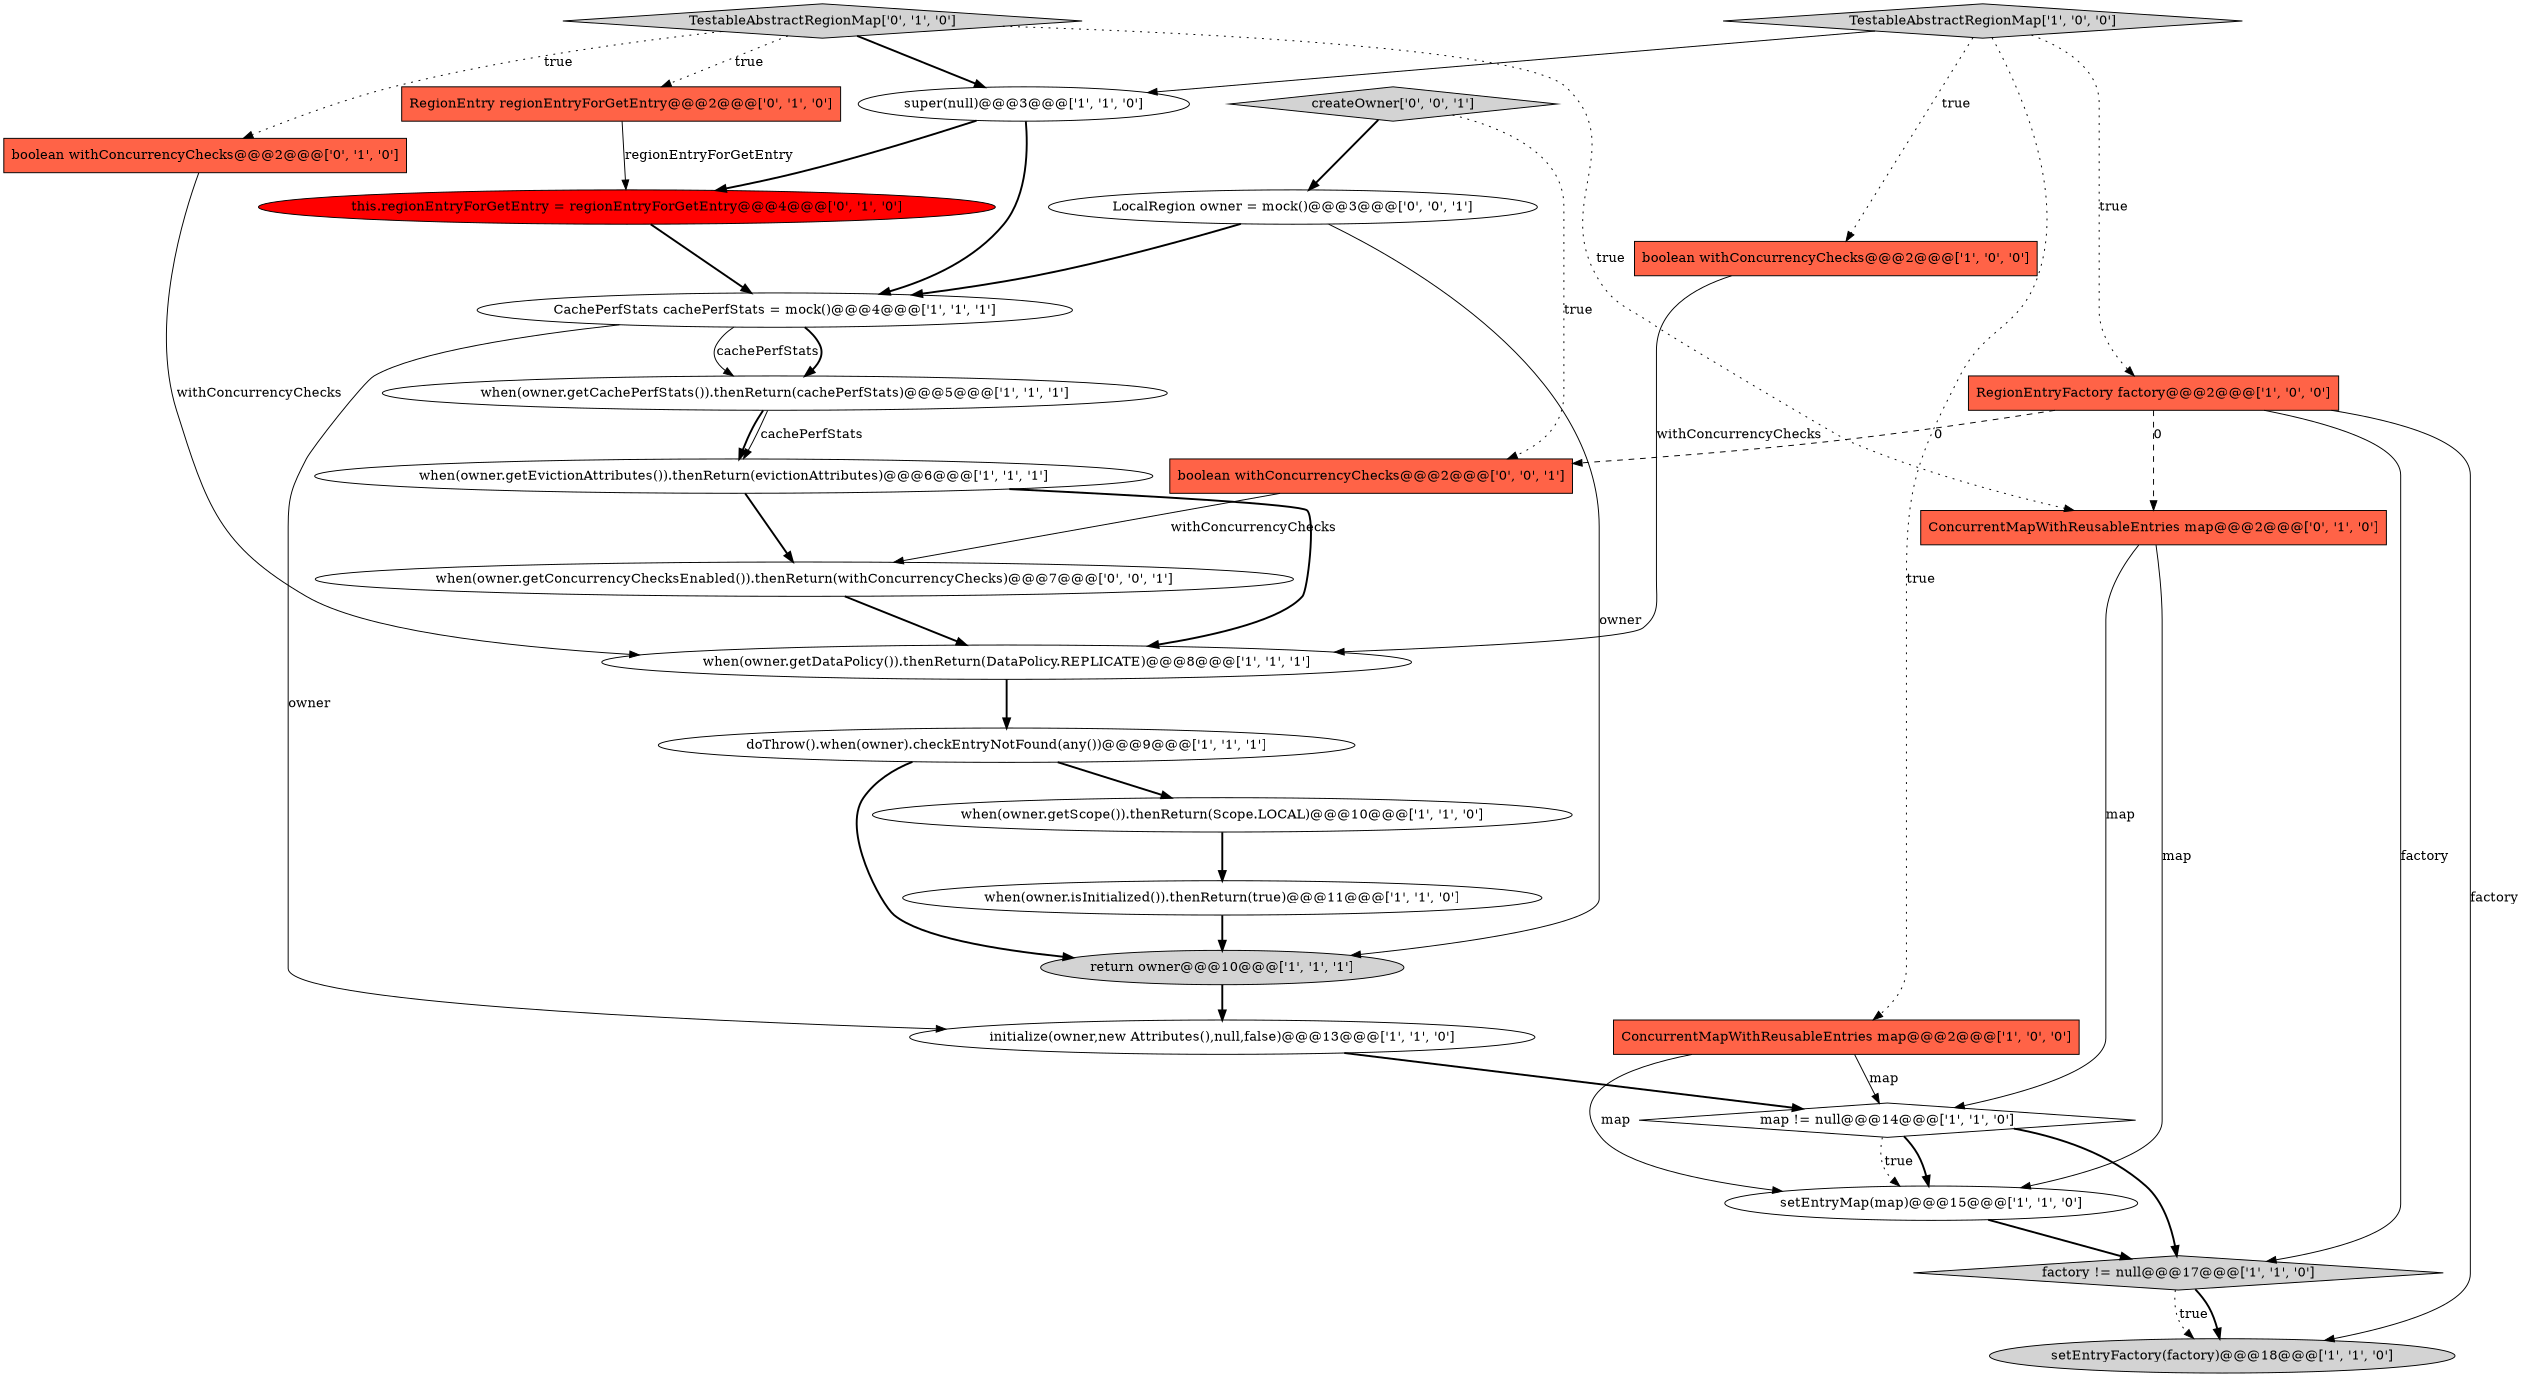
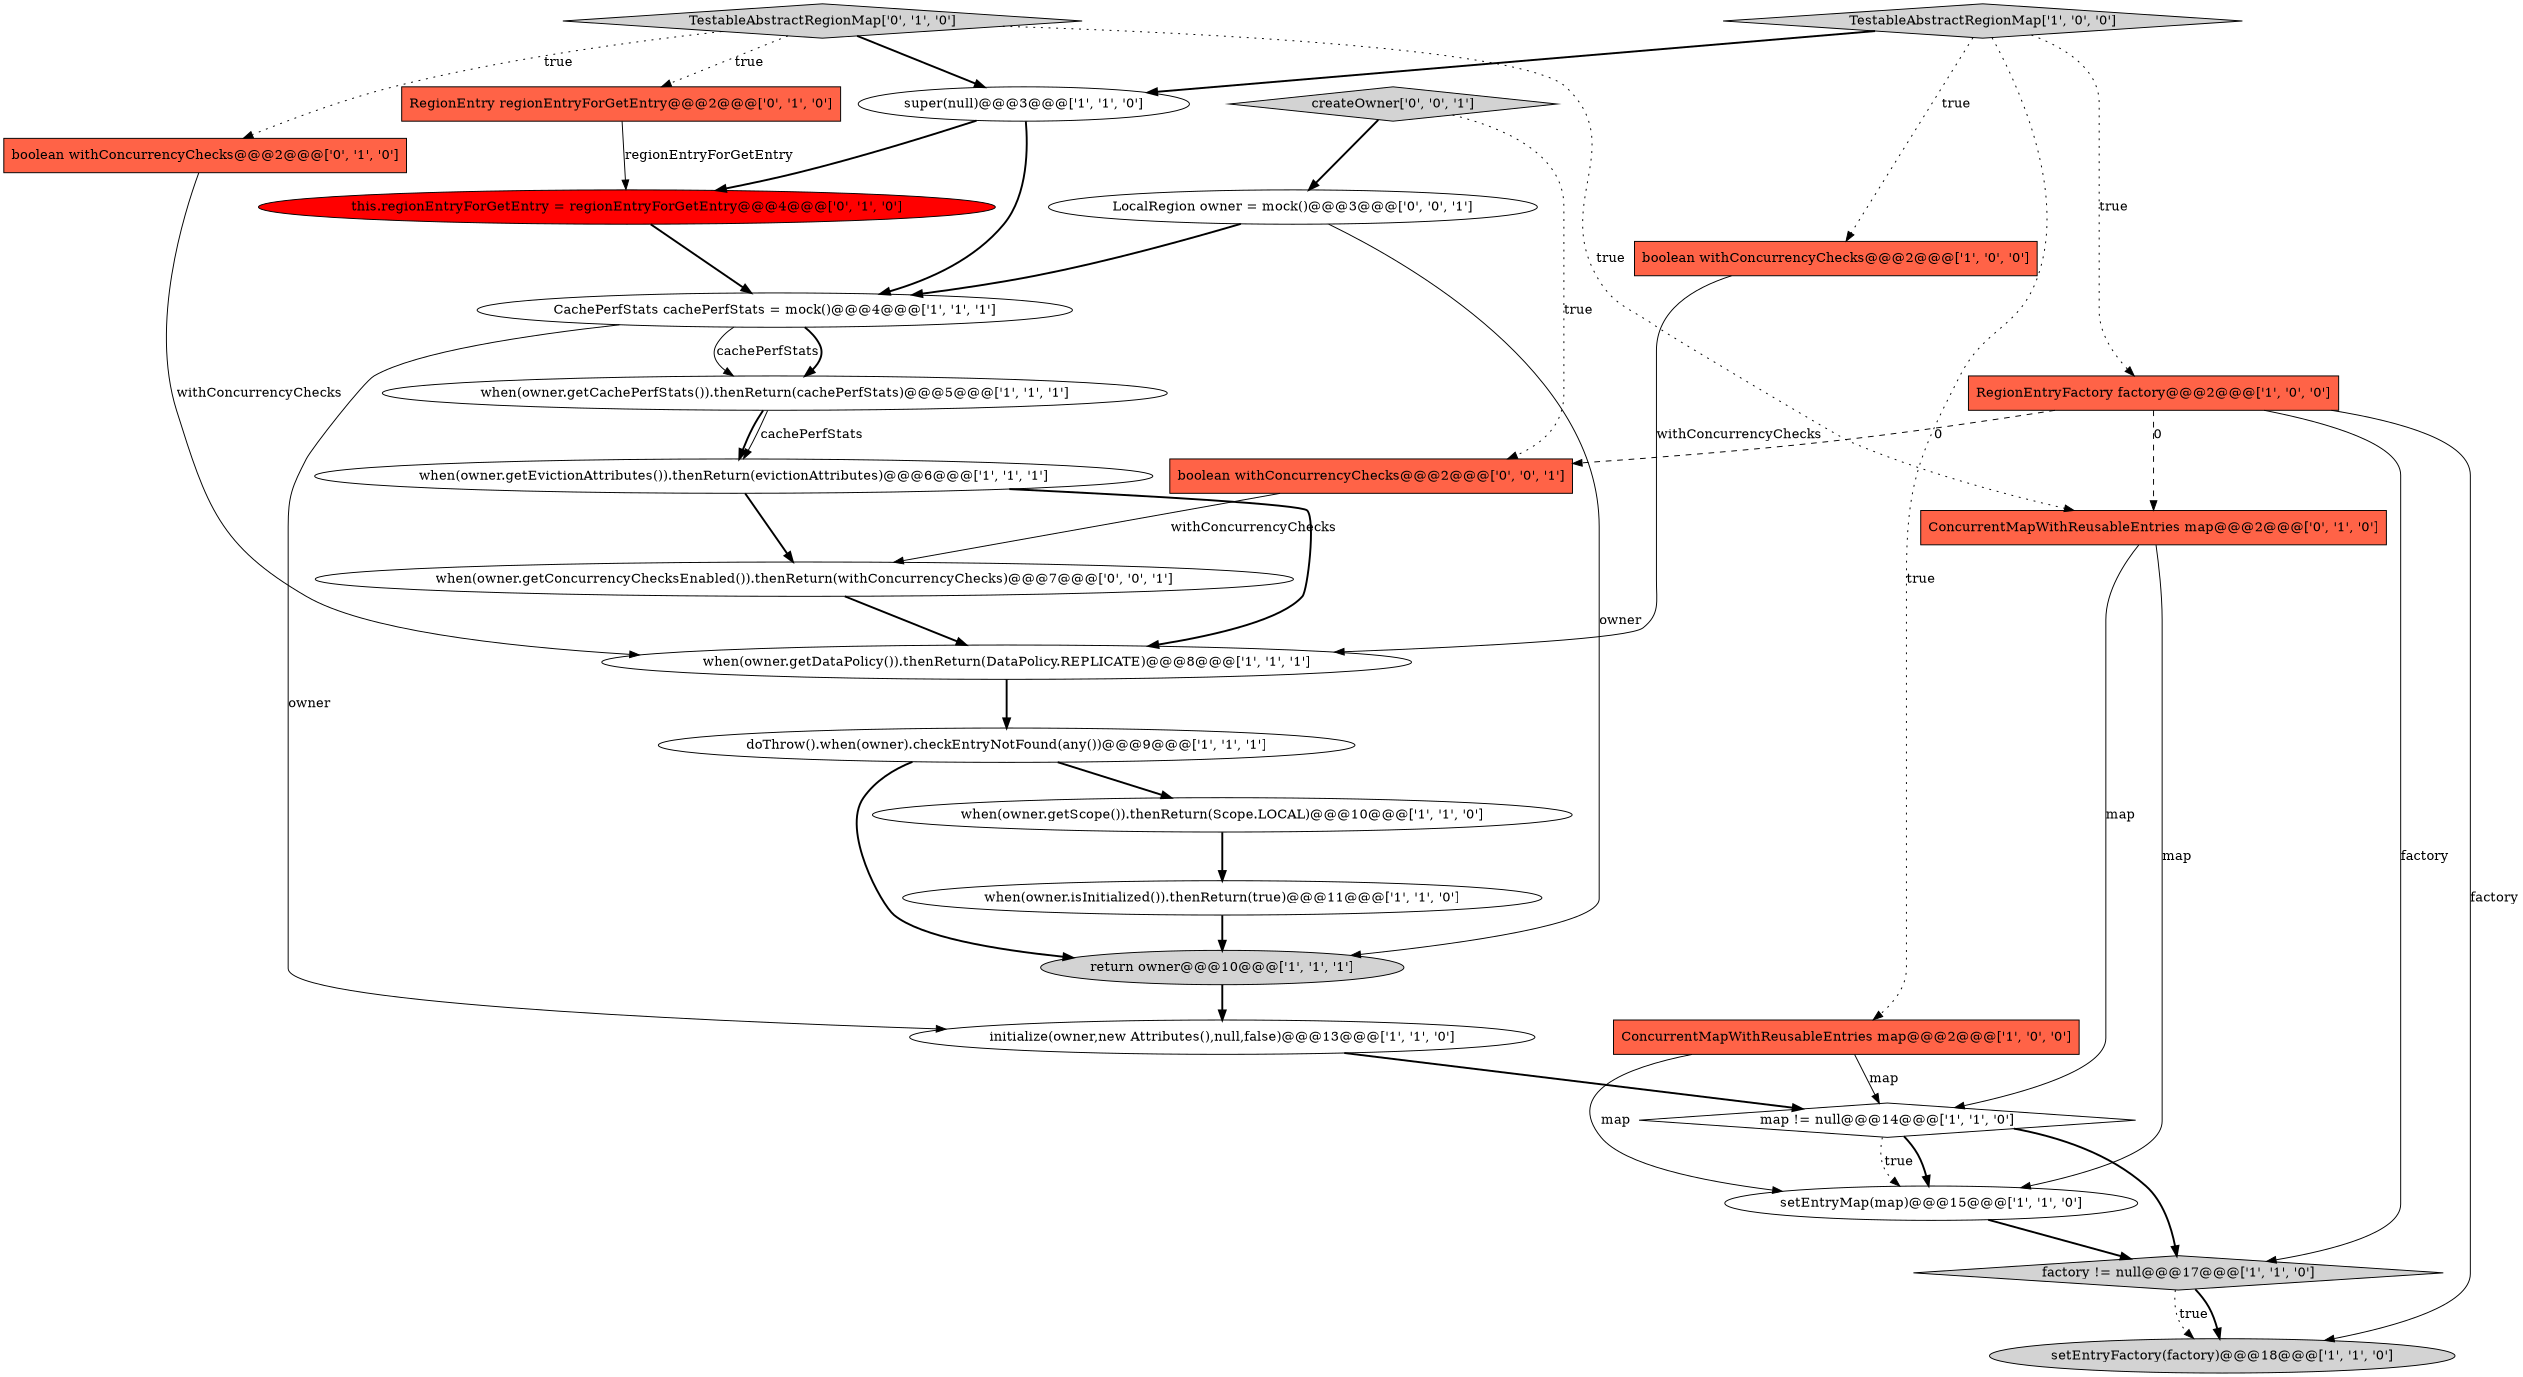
(1516, 61) -> (1516, 61)
